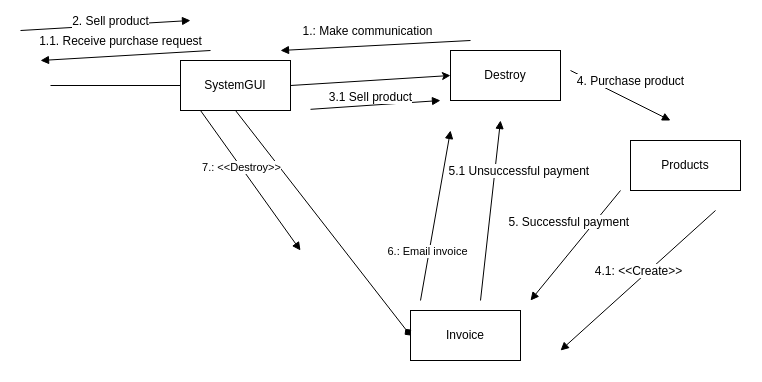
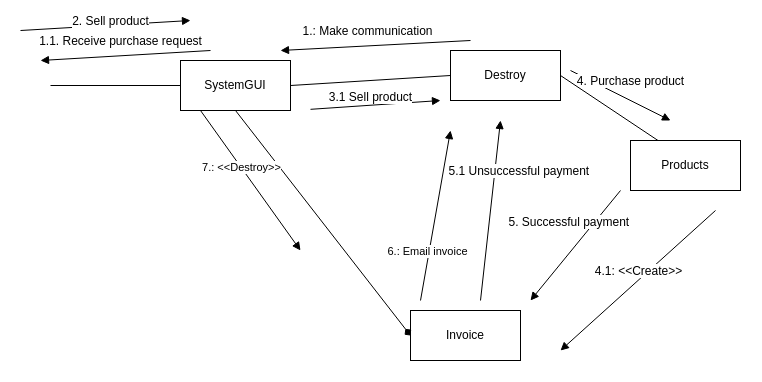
(442, 76) -> (445, 76)
none -> (610, 108)
